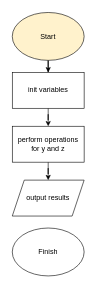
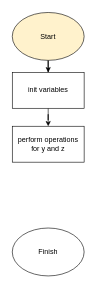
(48, 171) -> none
(48, 198) -> none
